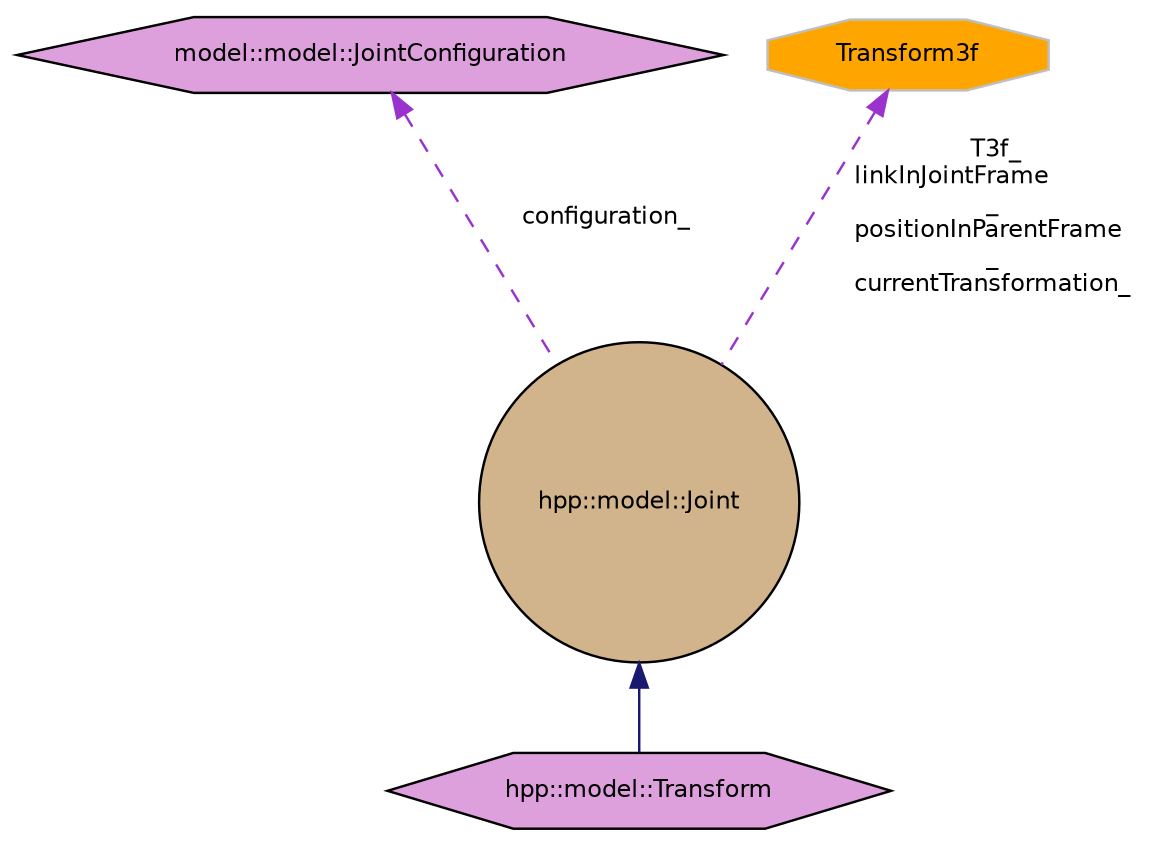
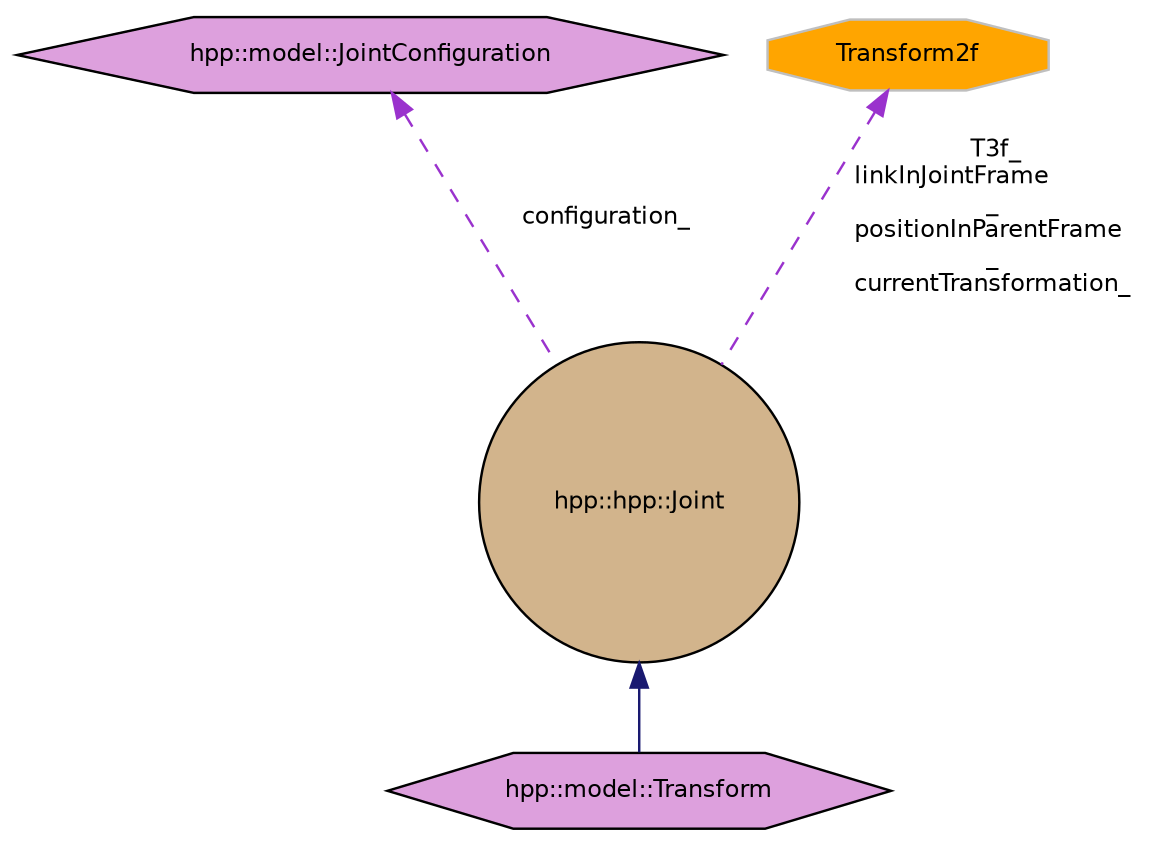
(370, 55) -> (370, 55)
(908, 55) -> (908, 55)
(639, 502) -> (639, 502)
